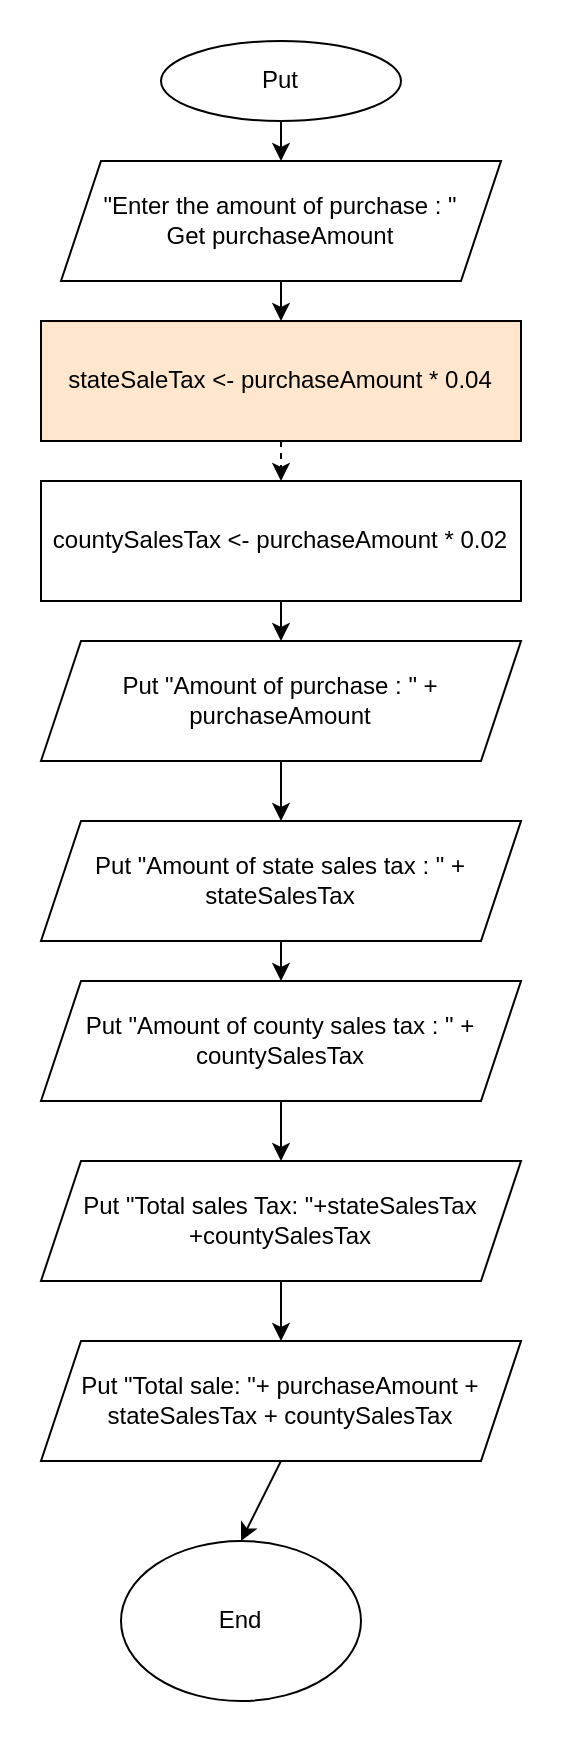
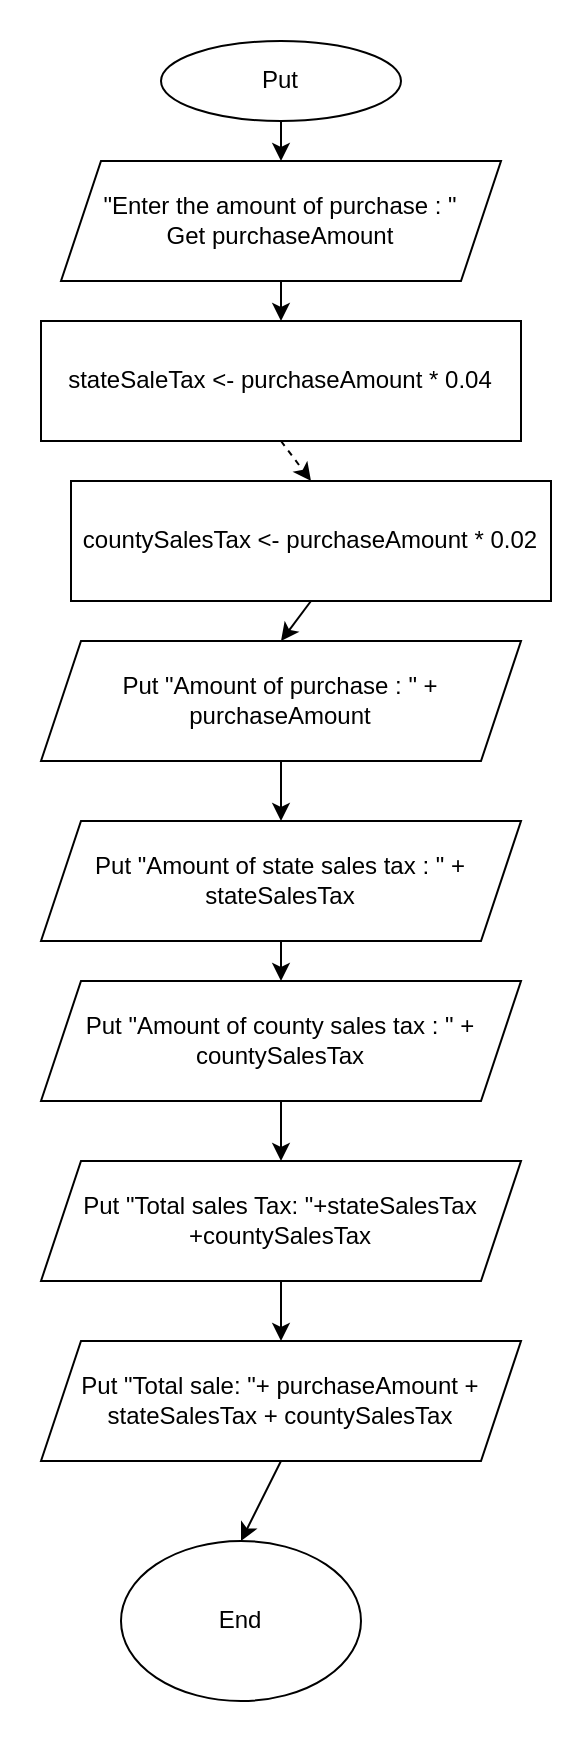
(281, 381) -> (281, 381)
(281, 541) -> (311, 541)
